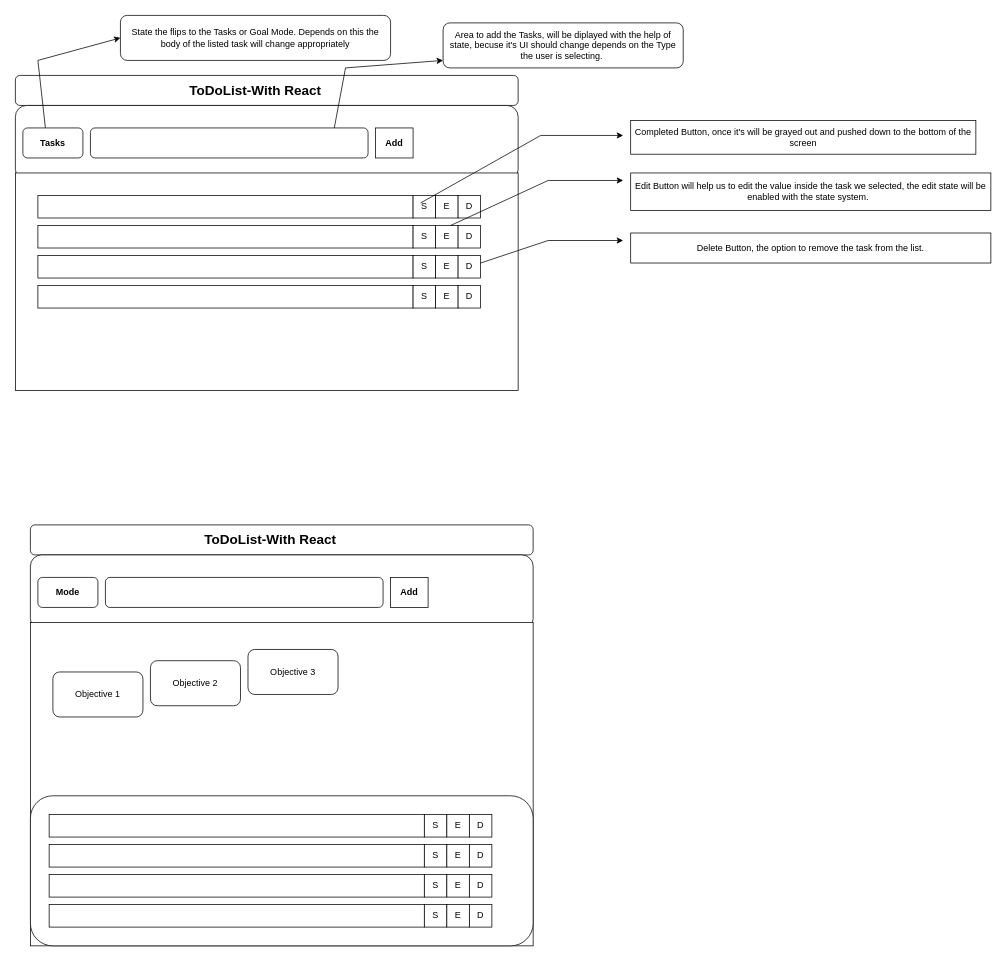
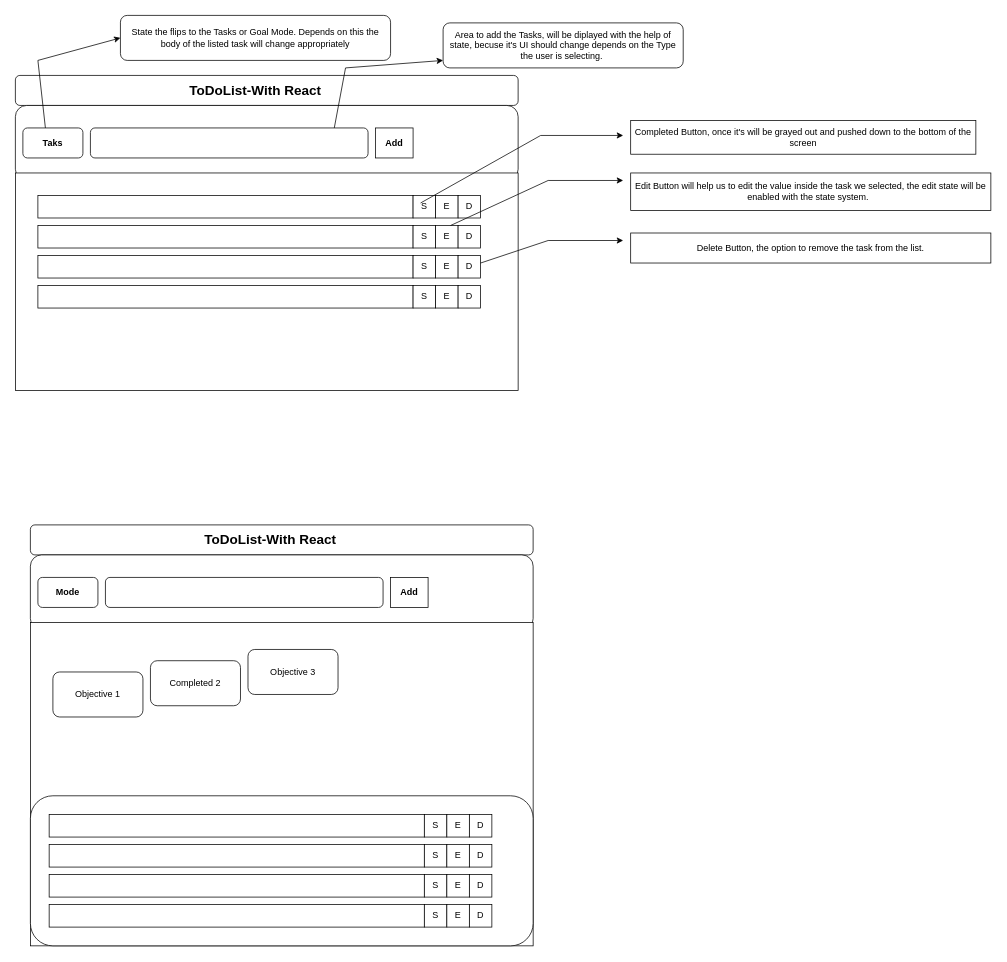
(53, 143) -> (53, 143)
(195, 683) -> (195, 683)
